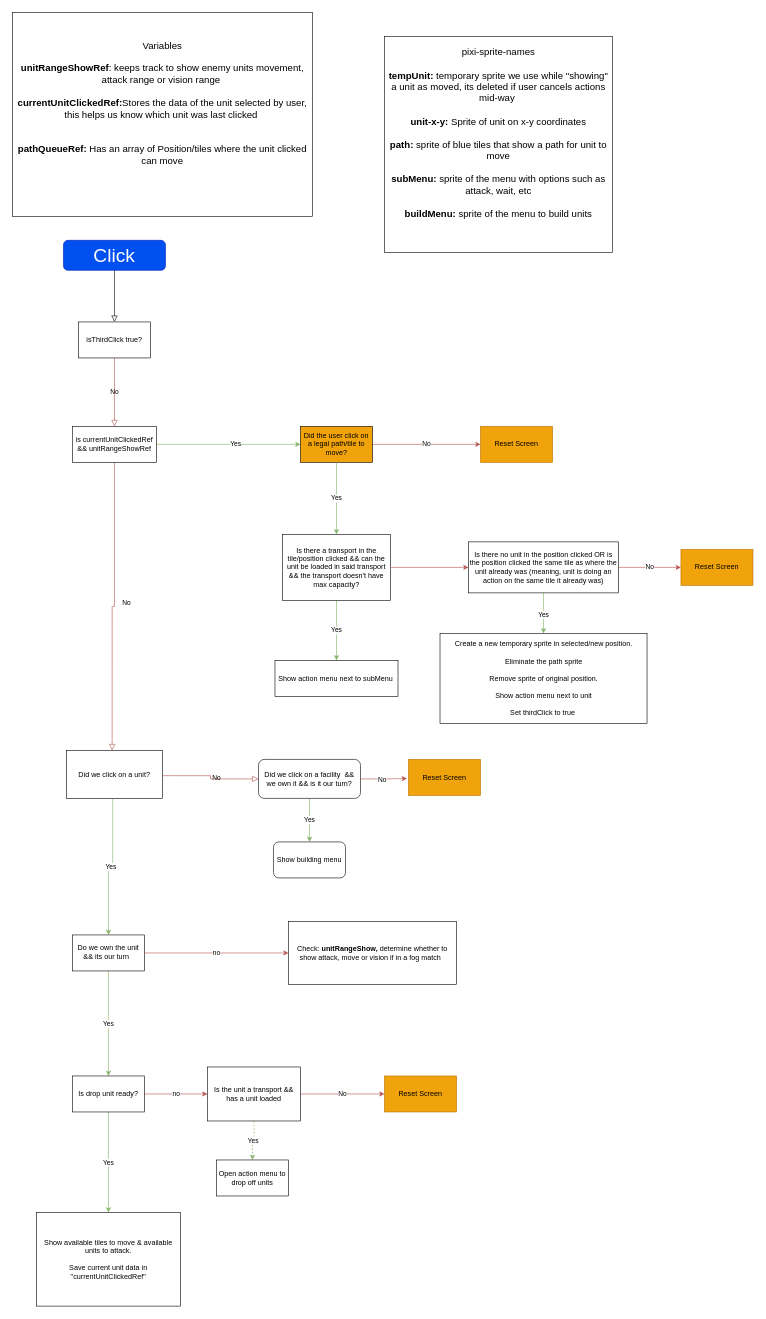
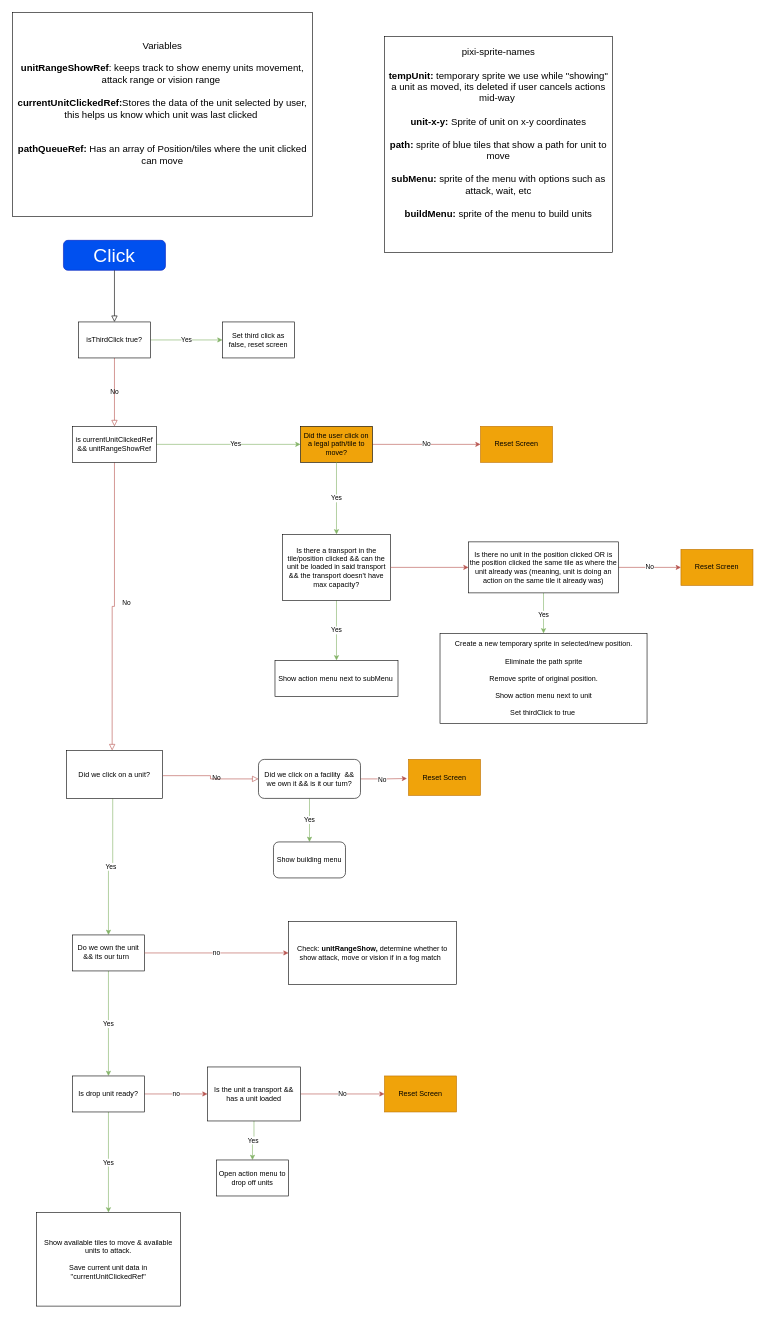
none -> (186, 340)
none -> (258, 340)
(254, 1128) -> (254, 1128)
